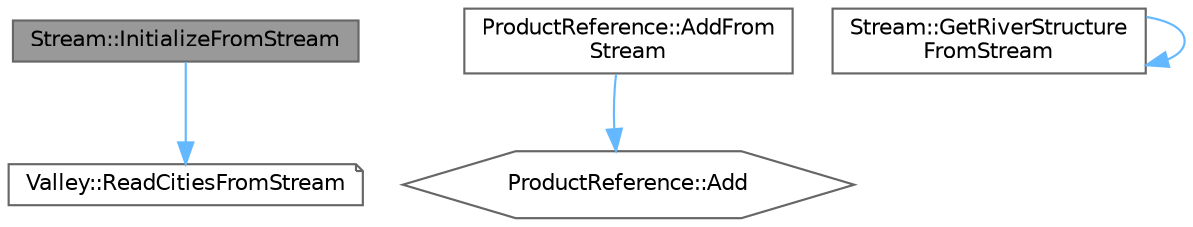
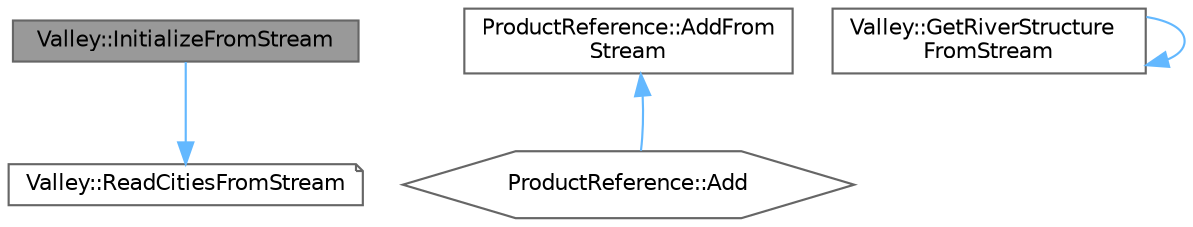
(186, 41) -> (186, 41)
(989, 41) -> (989, 41)
(614, 101) -> (643, 123)
